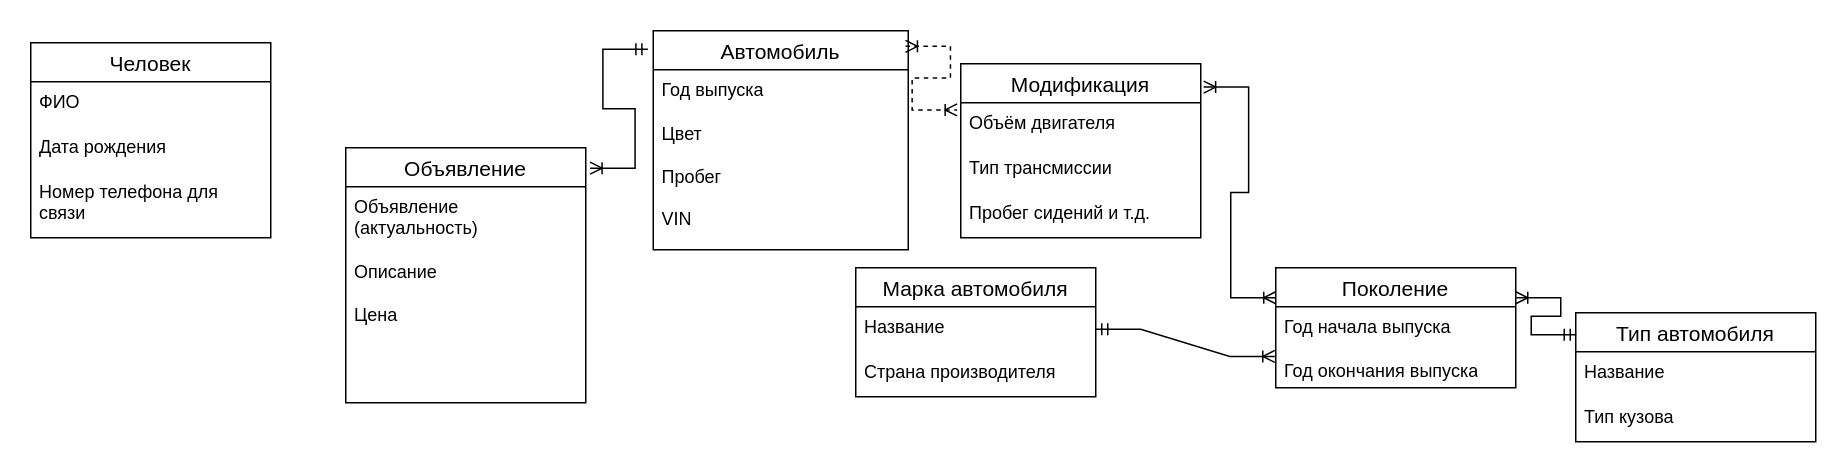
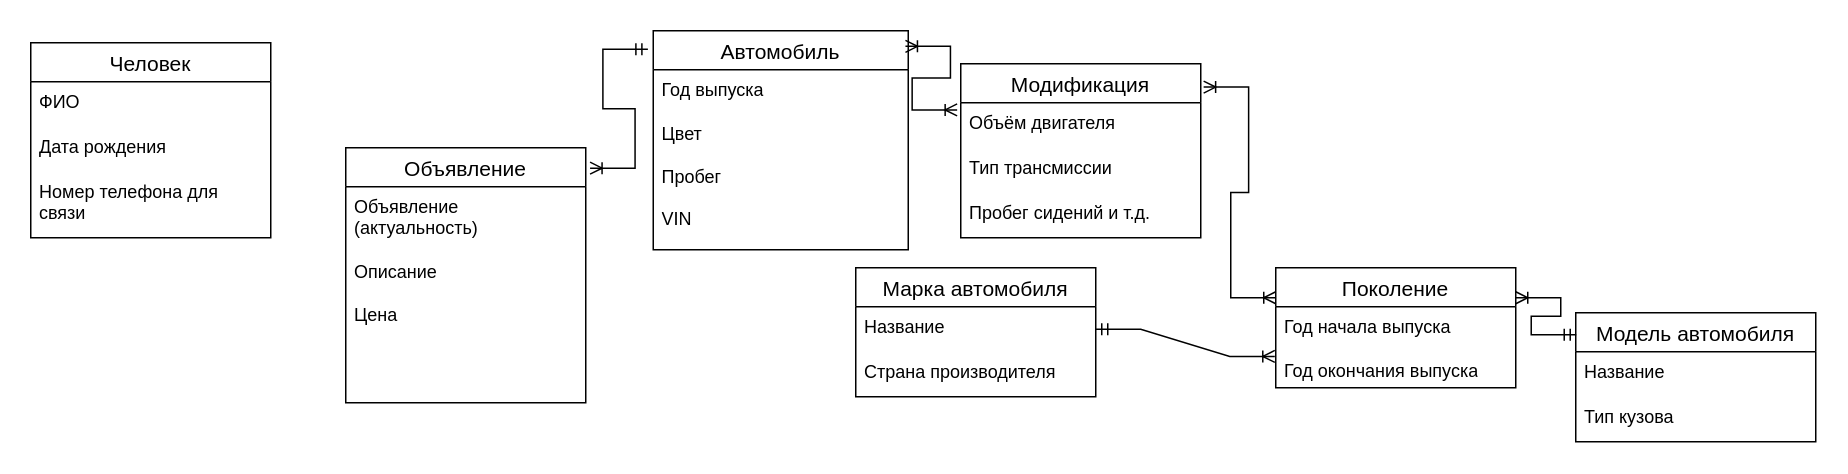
(931, 78) -> (931, 78)
(1695, 334) -> (1695, 334)
